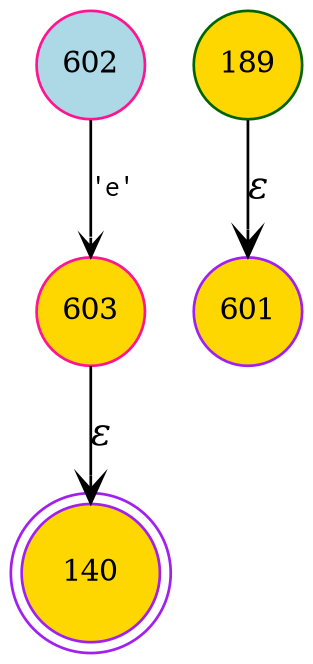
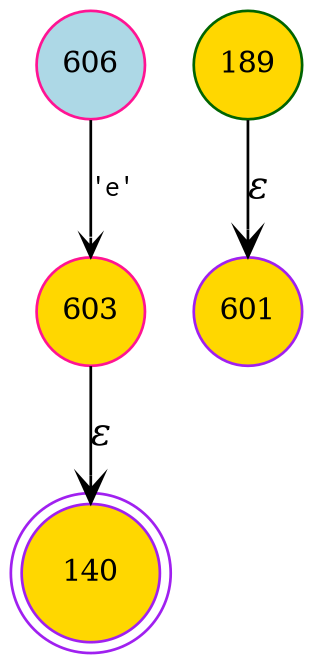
(91, 65) -> (91, 65)
